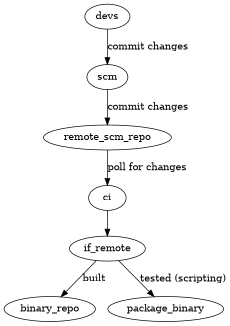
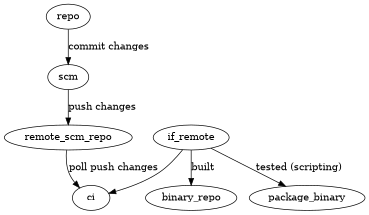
(107, 17) -> (68, 17)
(148, 107) -> (102, 107)
(147, 168) -> (114, 168)
(107, 220) -> (153, 176)
